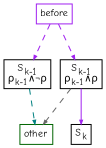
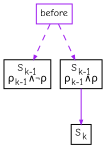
(36, 134) -> none
